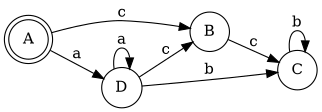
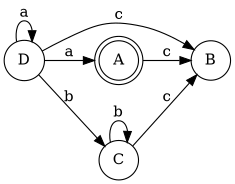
(249, 49) -> (161, 114)
(72, 62) -> (64, 60)
